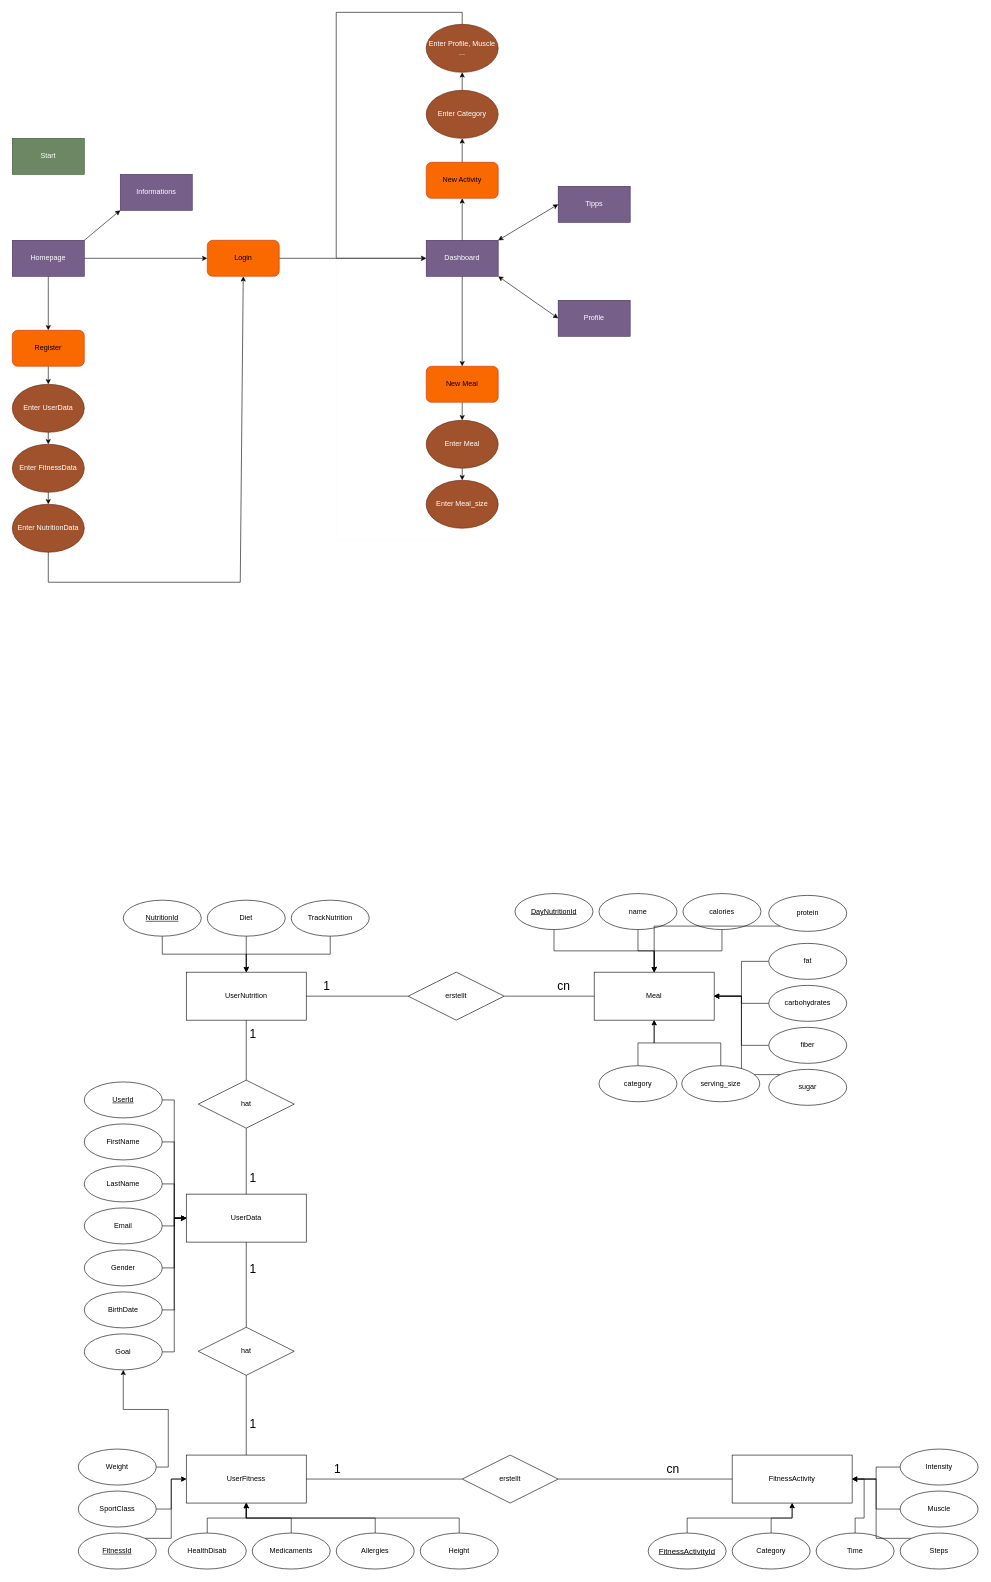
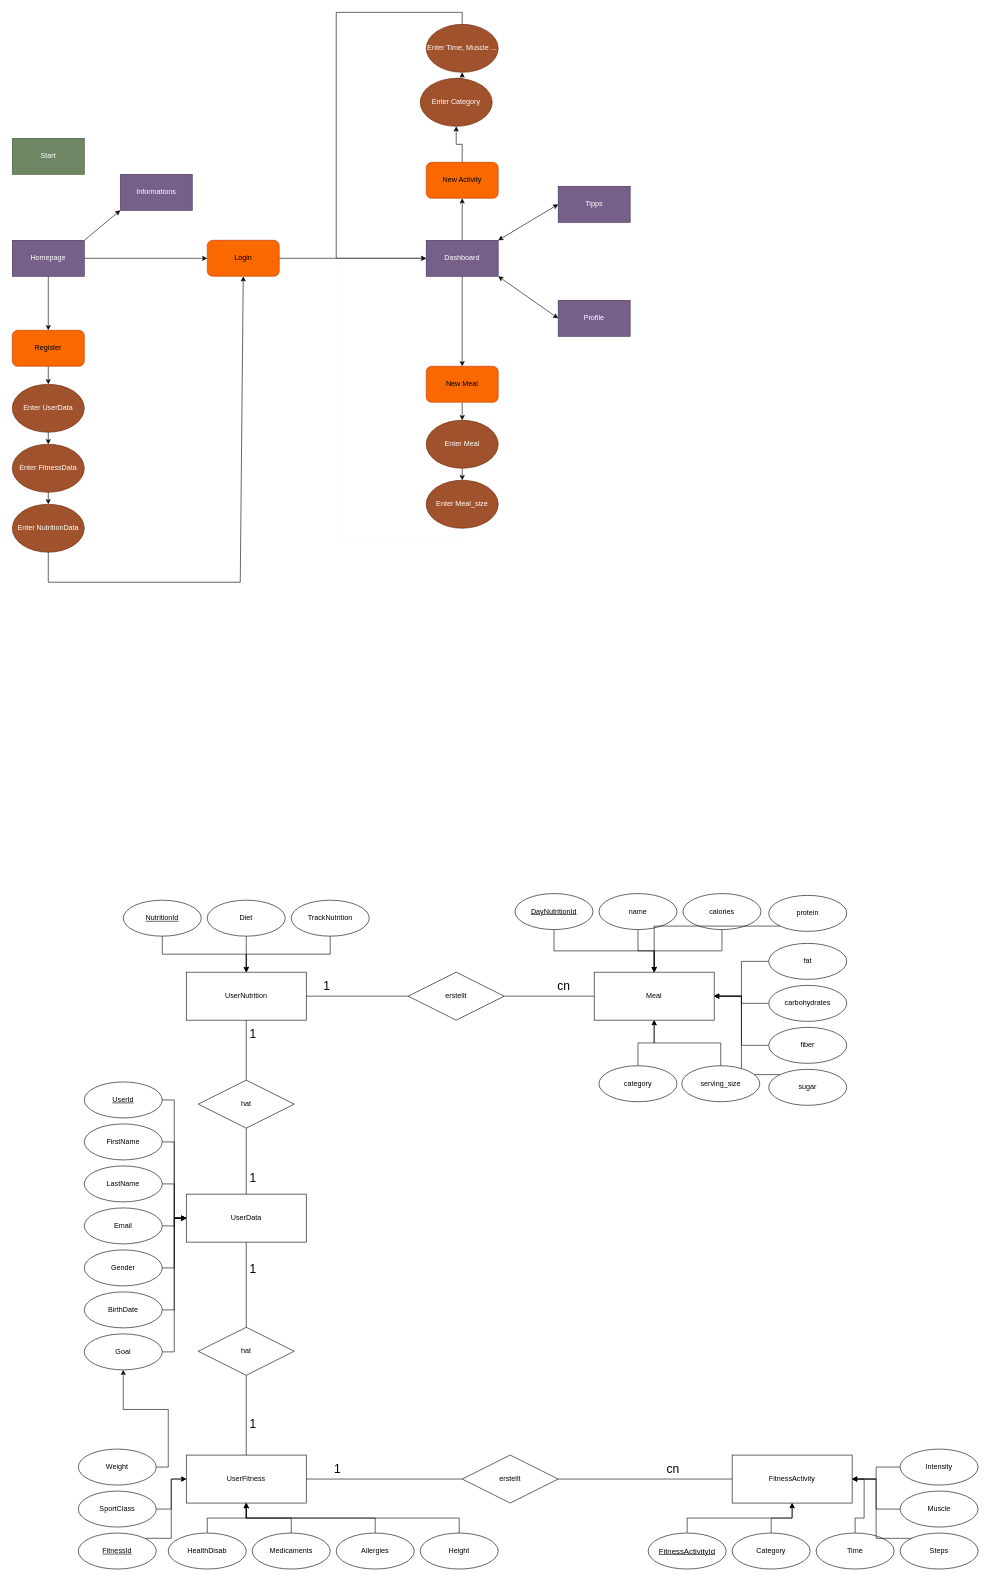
(462, 48) -> (462, 48)
(462, 114) -> (456, 102)
